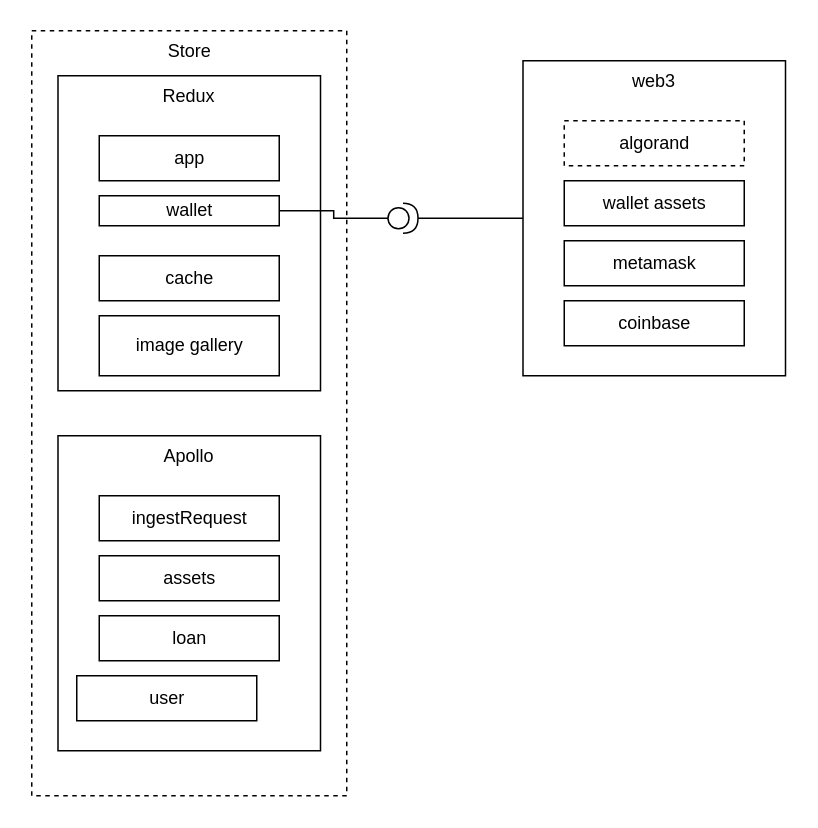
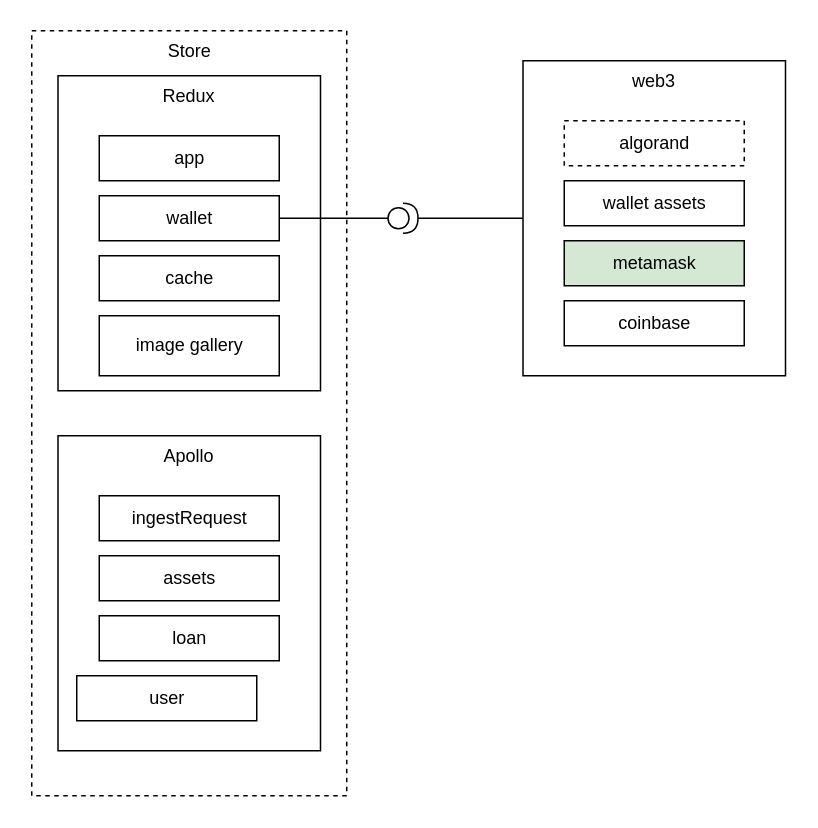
(189, 211) -> (189, 218)
(654, 263) -> (654, 263)
